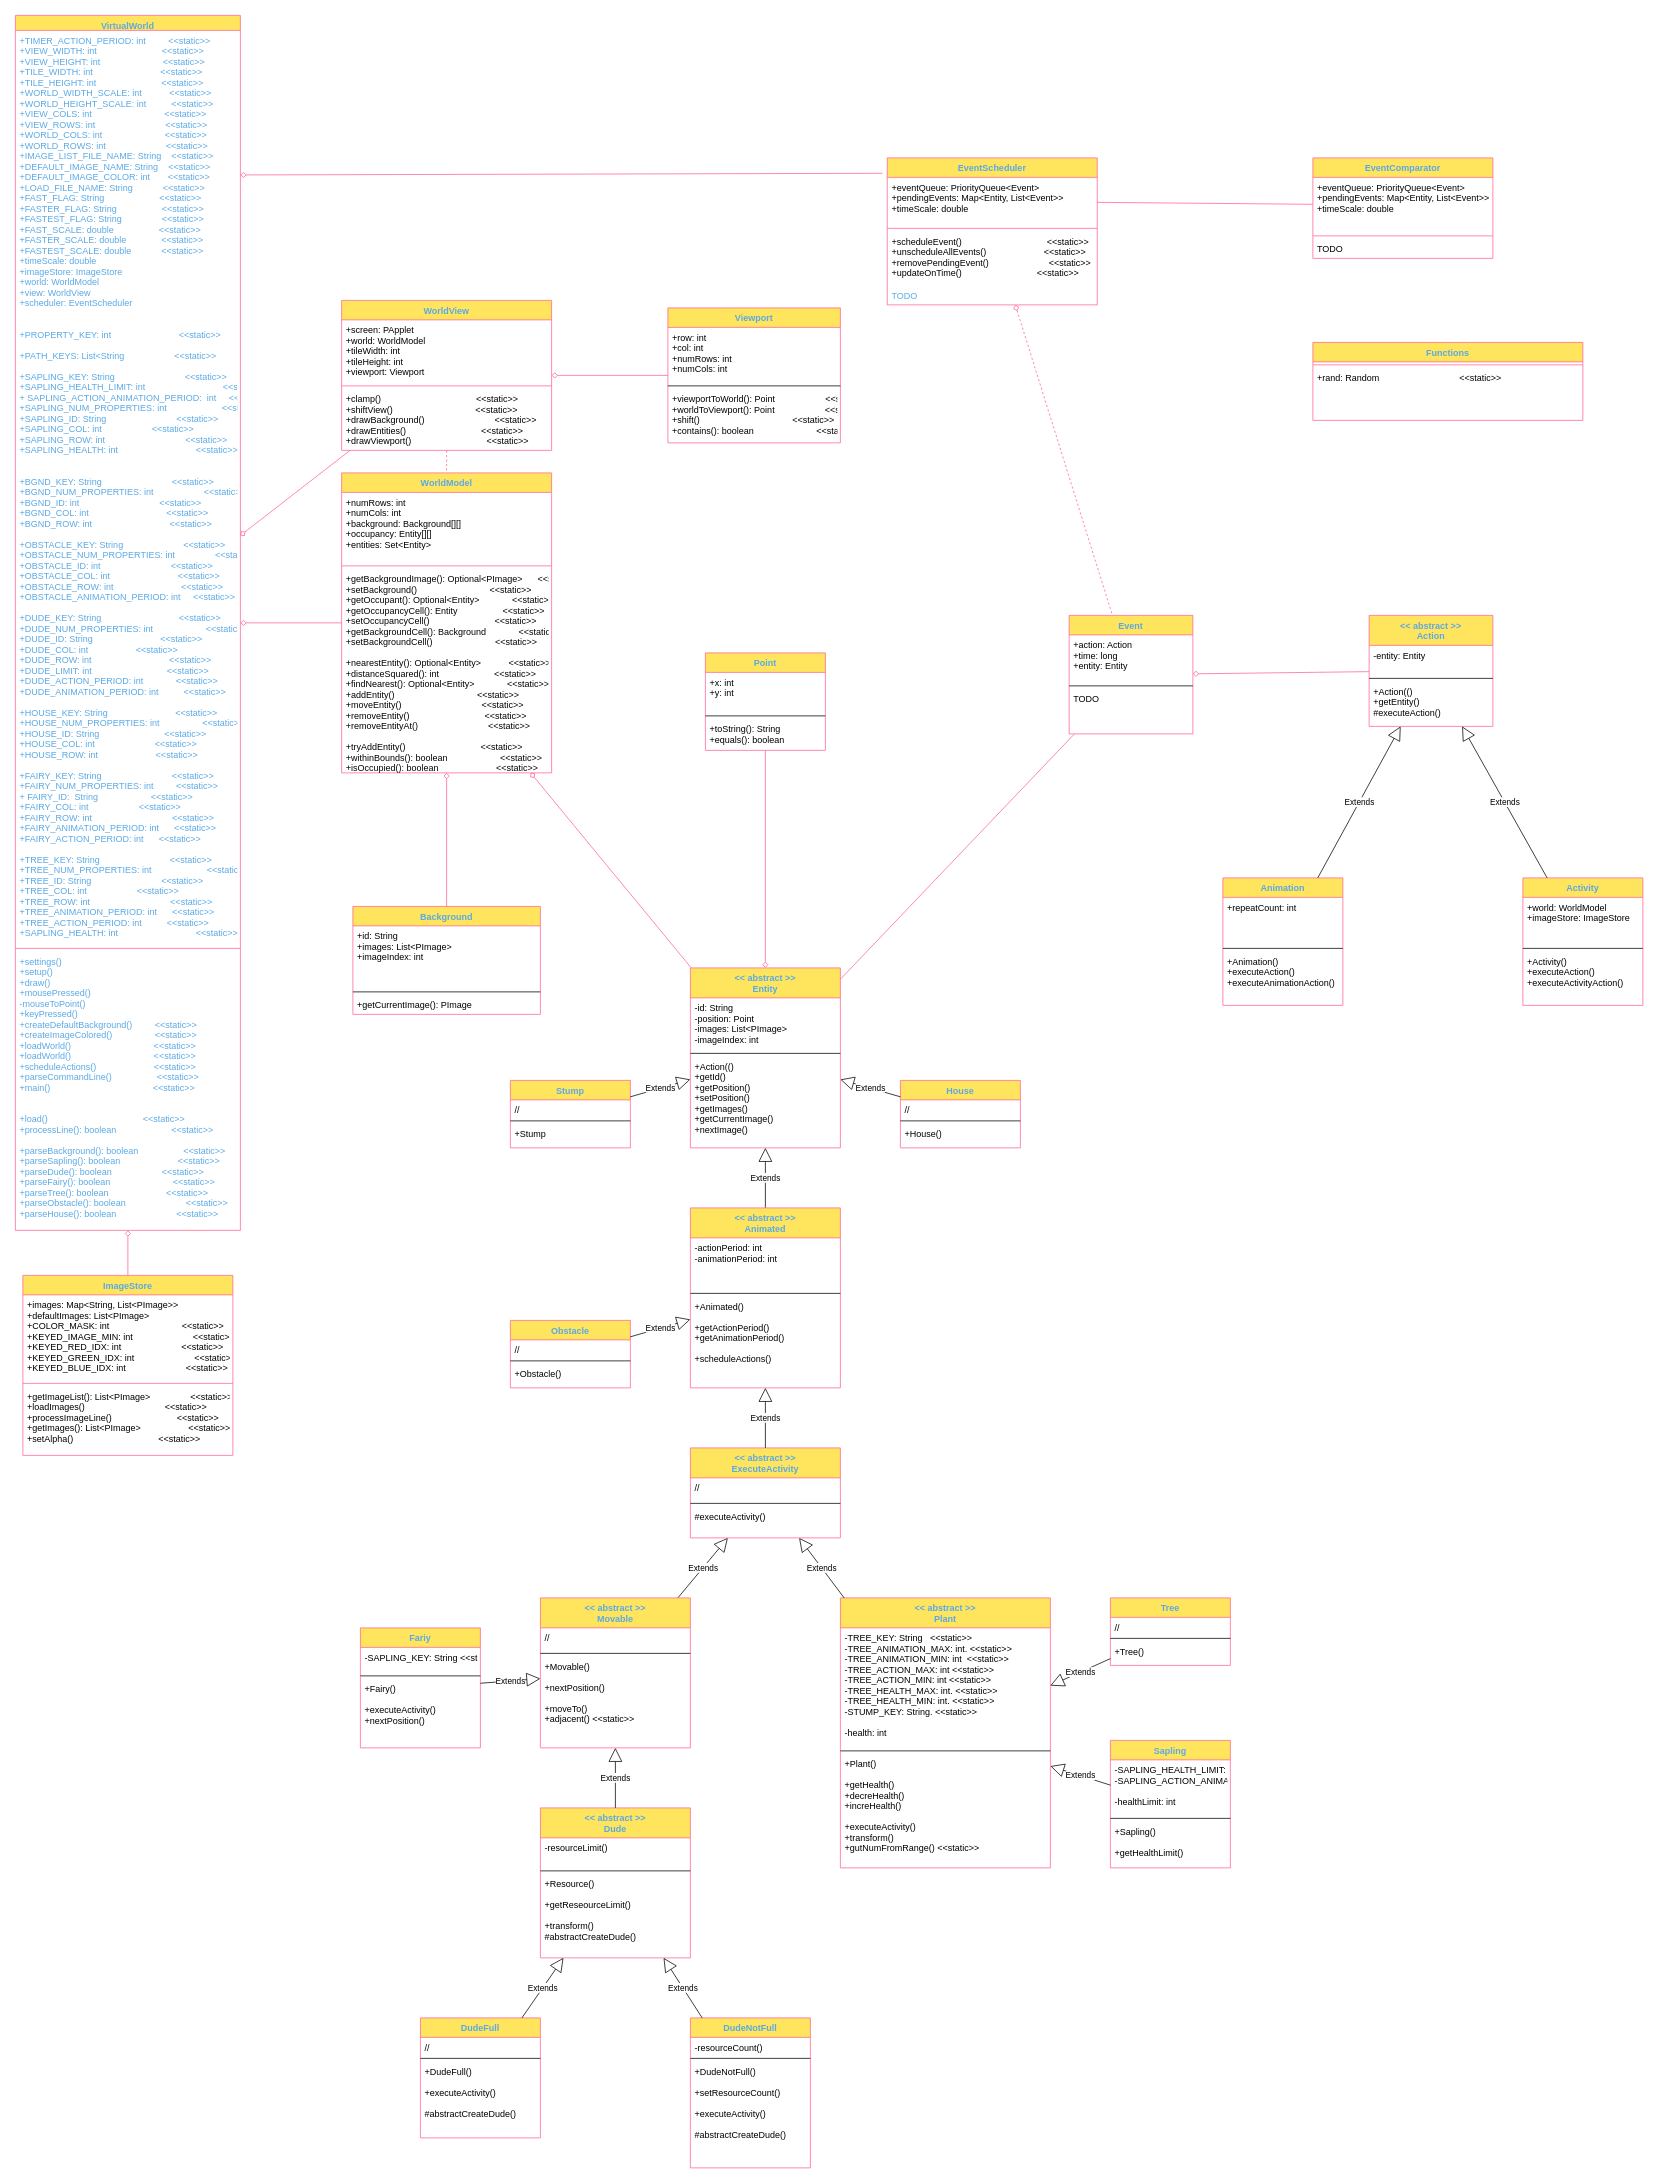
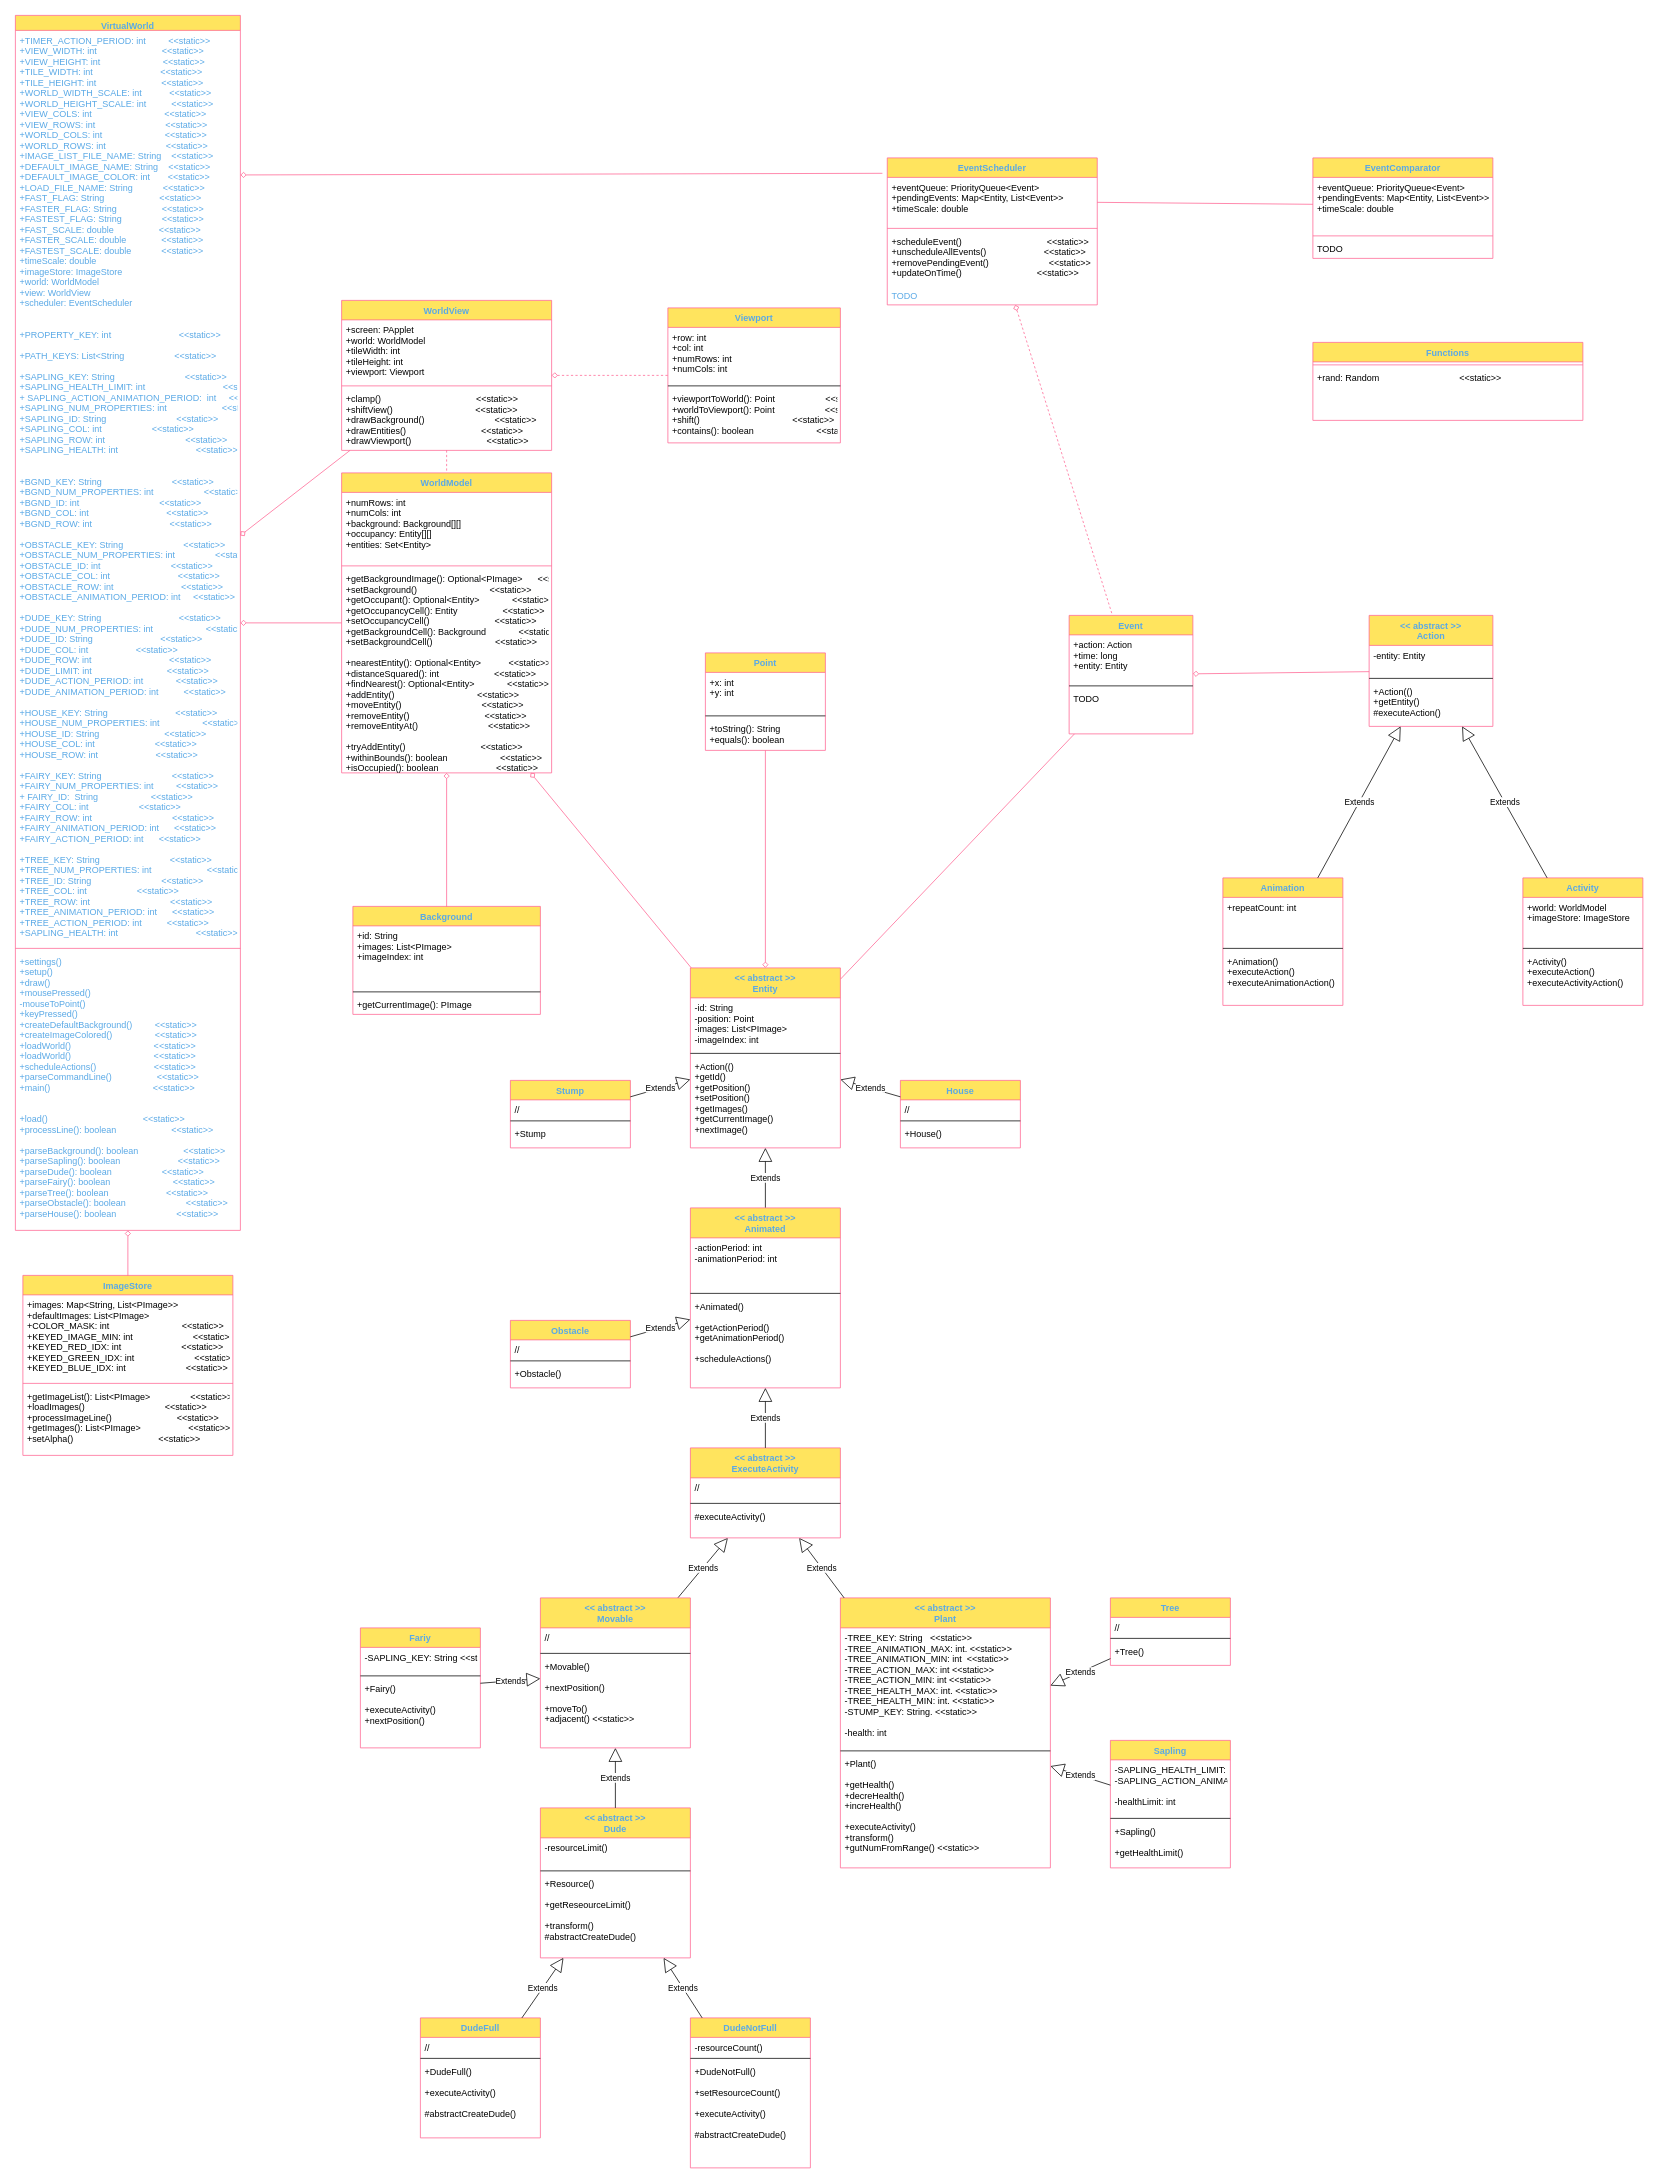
(612, 375) -> (612, 375)
